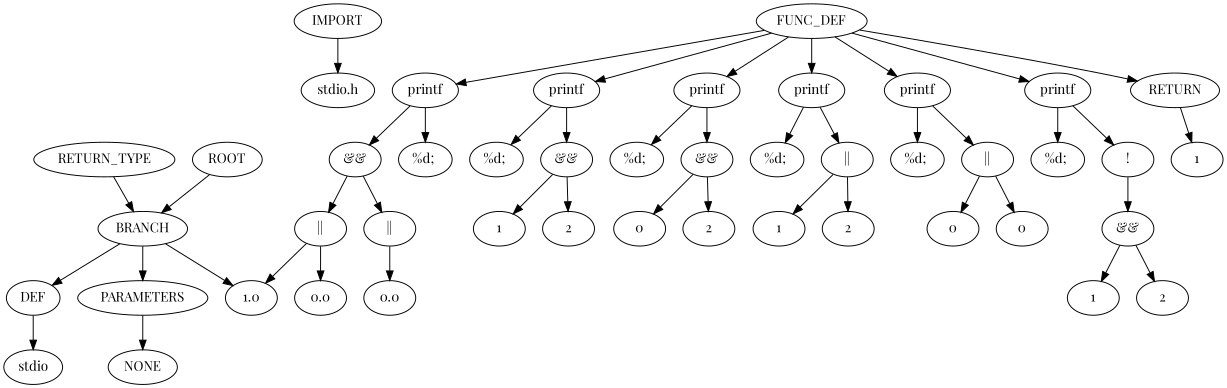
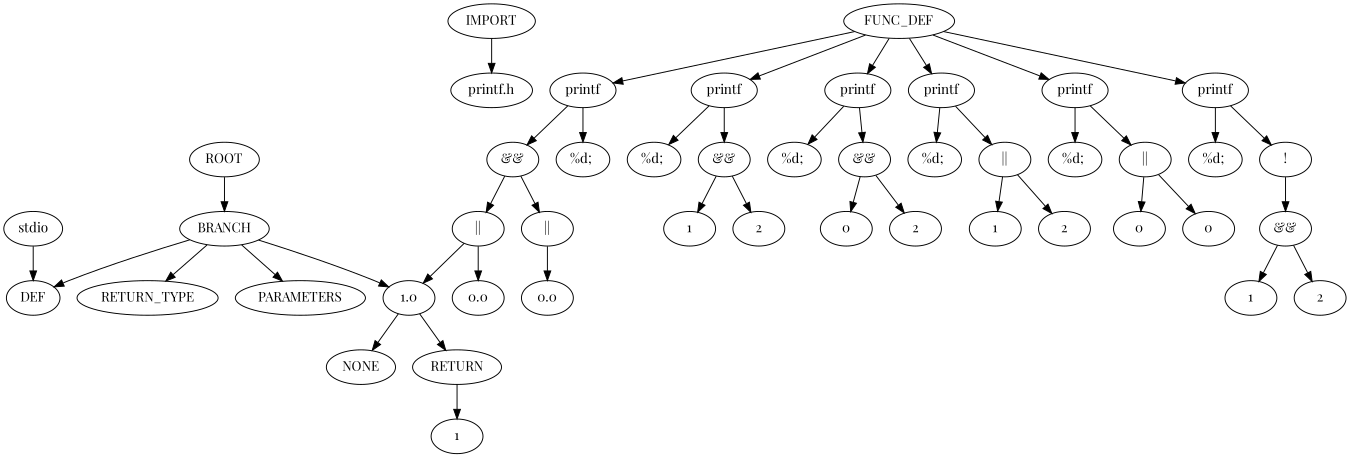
(994, 53) -> (430, 328)
(338, 90) -> (492, 90)
(121, 190) -> (190, 260)
(33, 328) -> (33, 259)
(143, 328) -> (388, 328)
